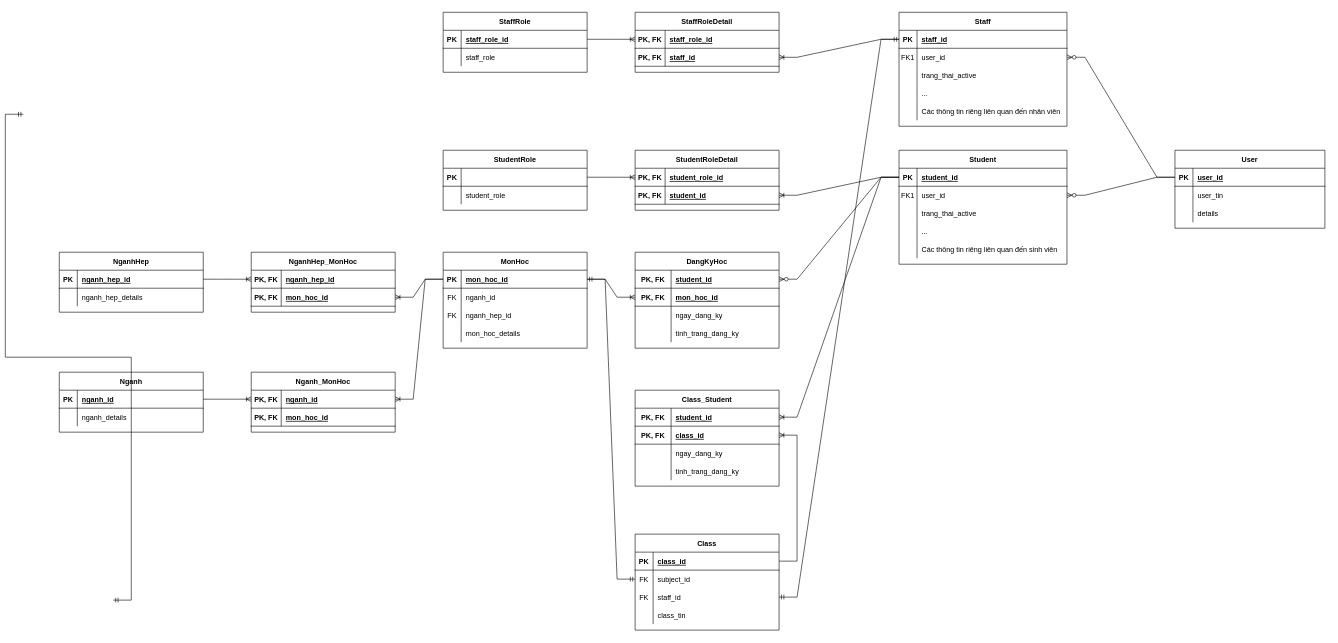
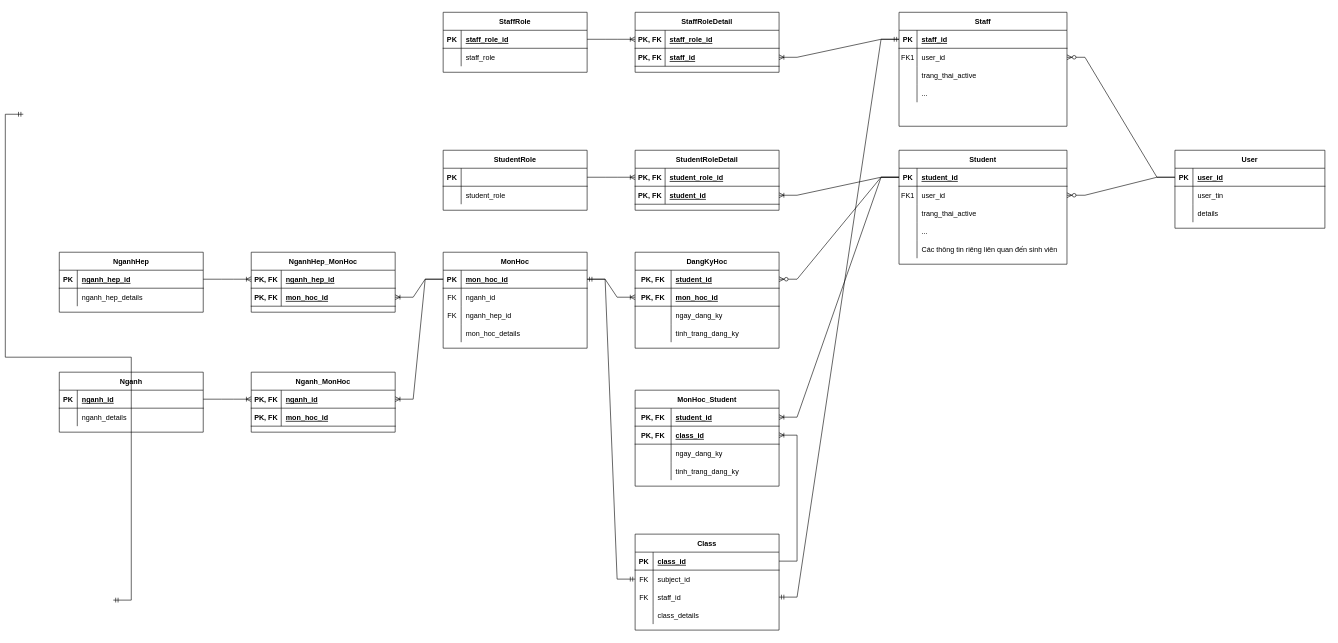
(992, 111) -> none
(707, 400) -> (707, 400)
(674, 616) -> (681, 616)
